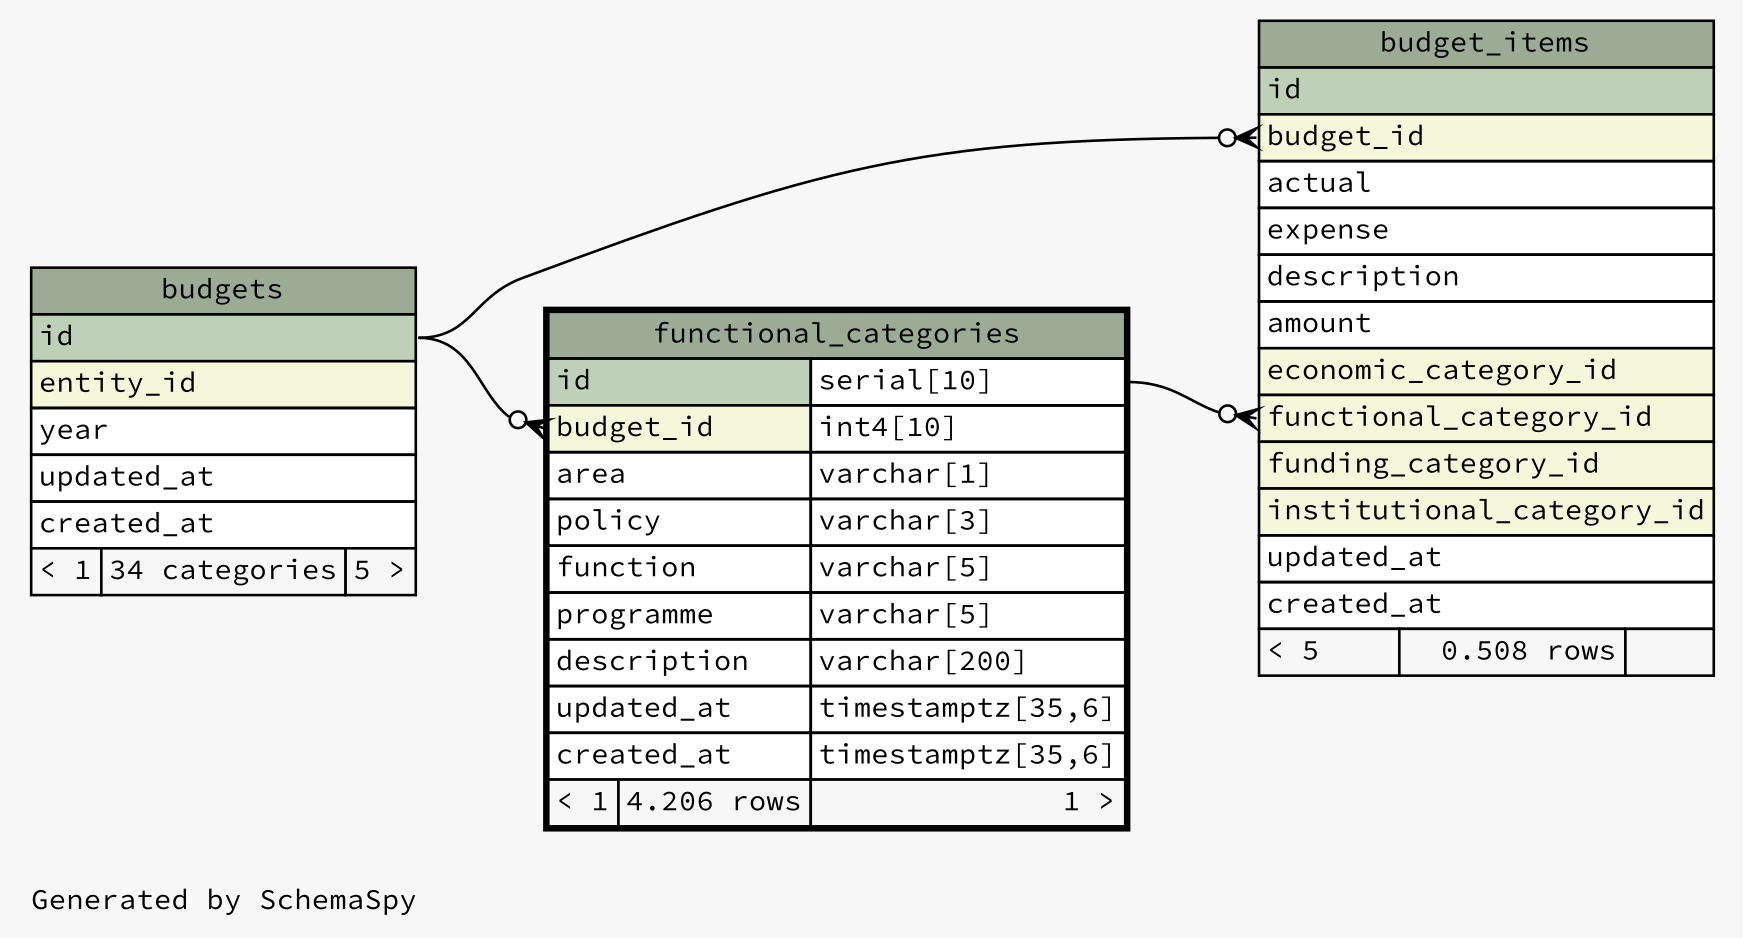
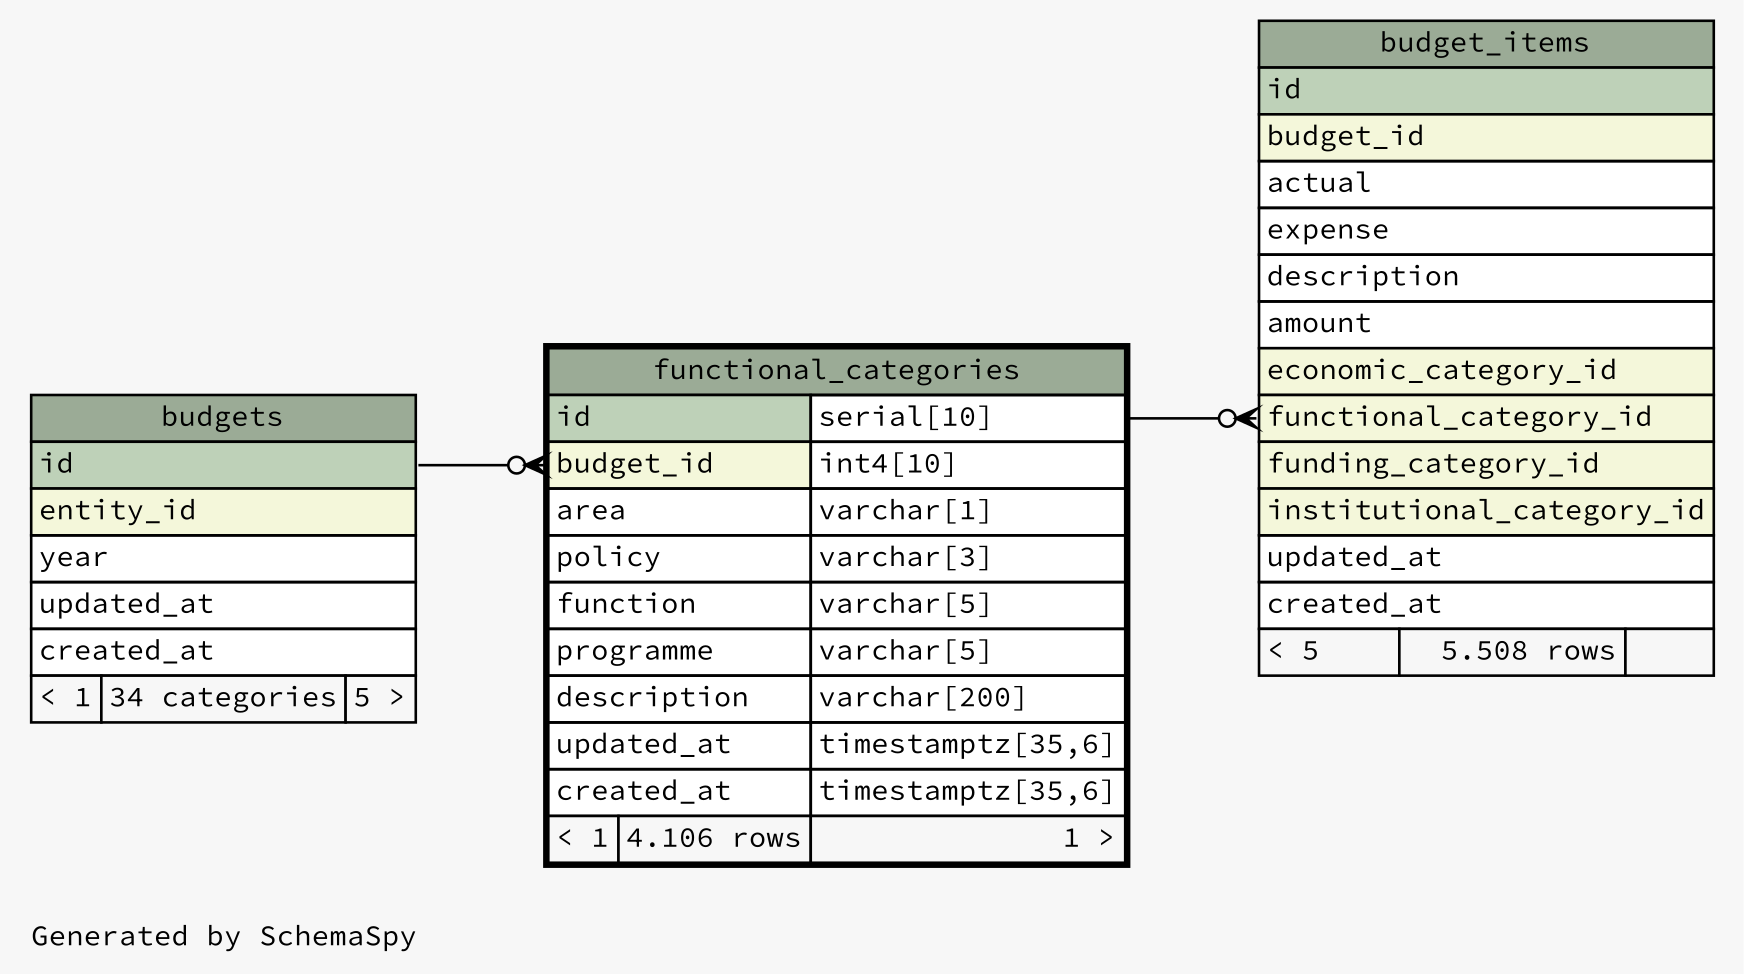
(803, 183) -> none
(1529, 651) -> (1529, 651)
(715, 802) -> (715, 838)
